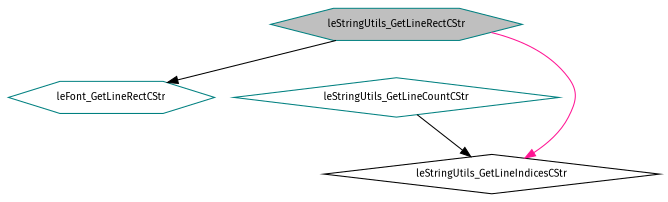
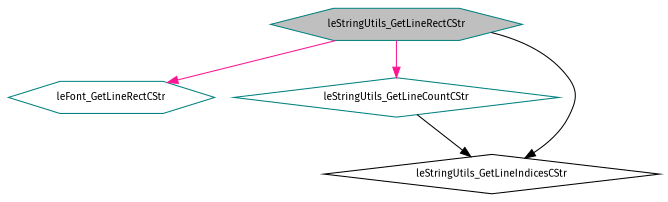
none -> (396, 54)
(257, 60) -> (257, 60)
(569, 78) -> (569, 78)
